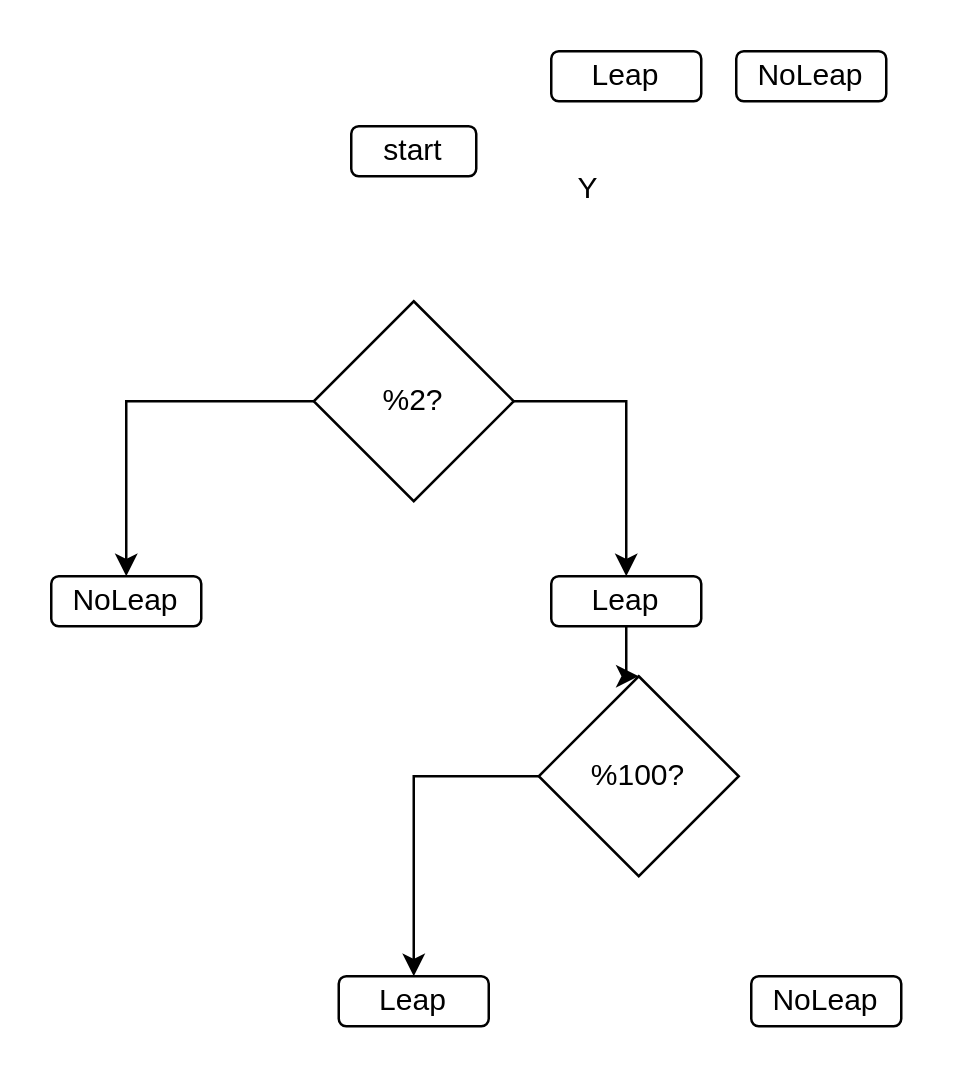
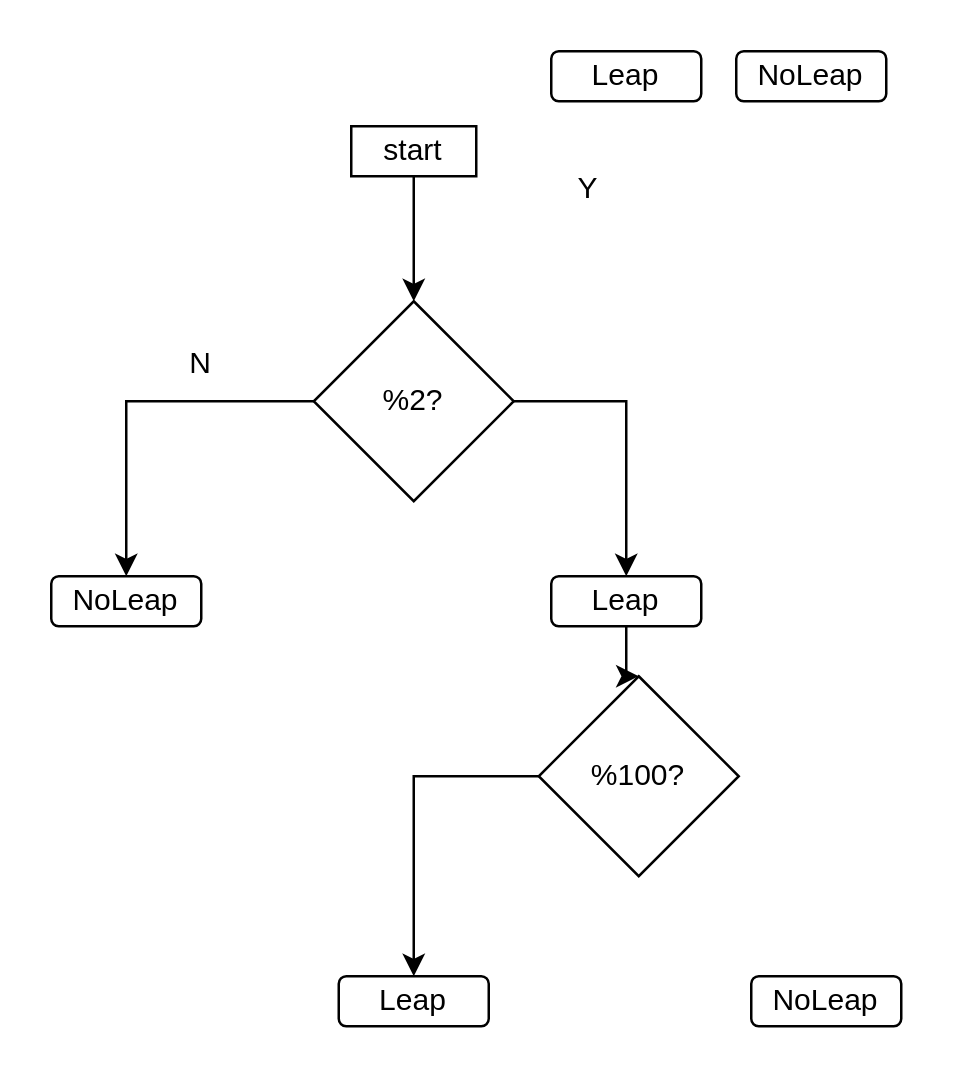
(414, 151) -> (414, 151)
none -> (414, 230)
none -> (201, 364)
